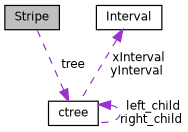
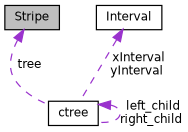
(50, 60) -> (15, 80)
